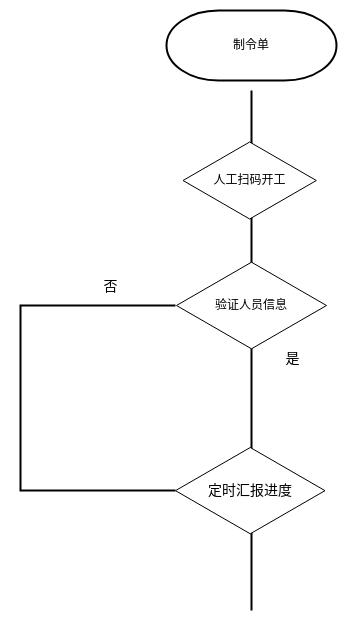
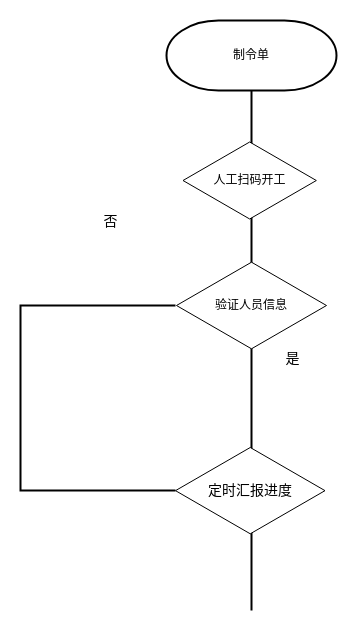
(252, 46) -> (252, 56)
(111, 287) -> (111, 222)
